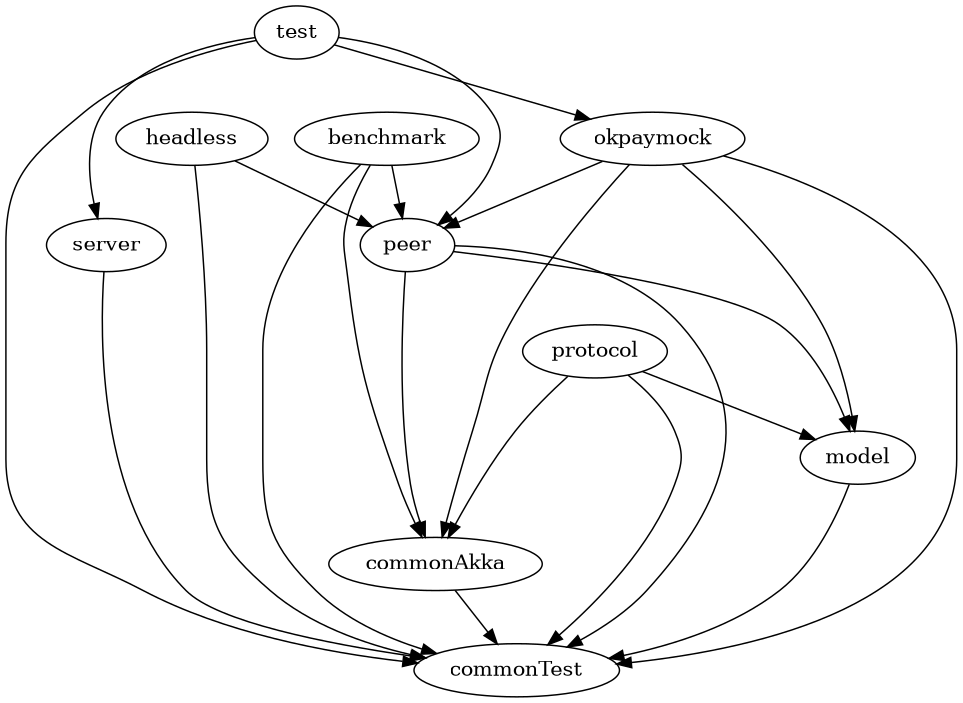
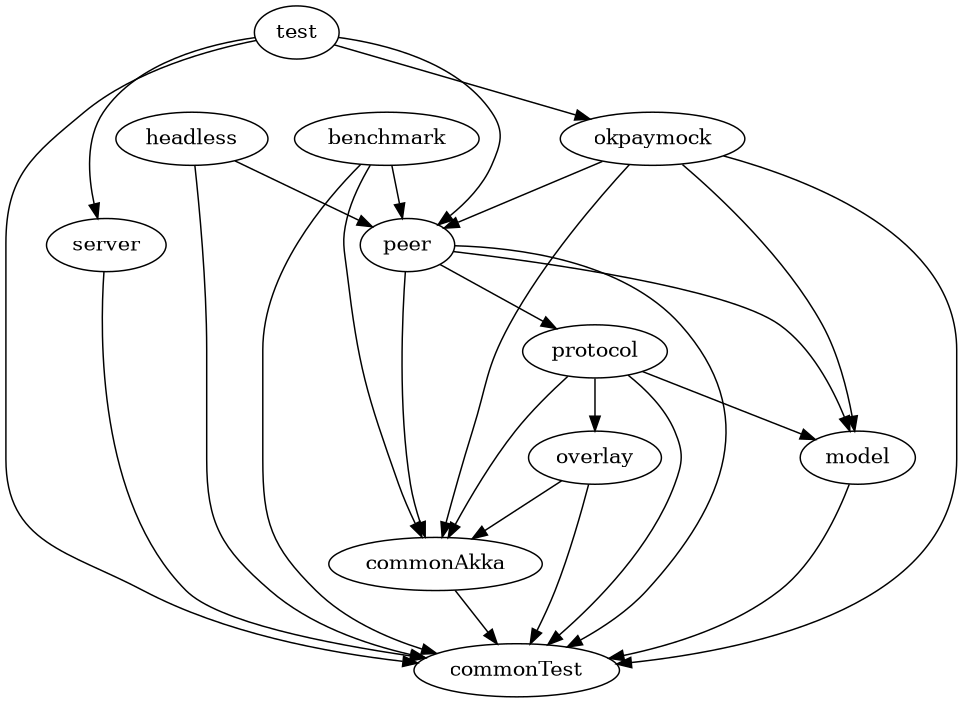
none -> (492, 293)
none -> (595, 458)
